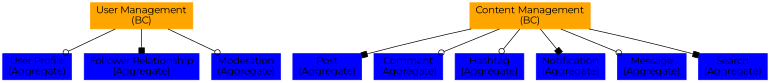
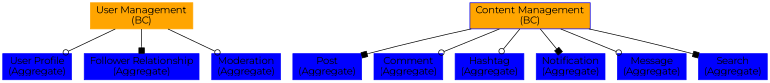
(530, 16) -> (530, 16)
